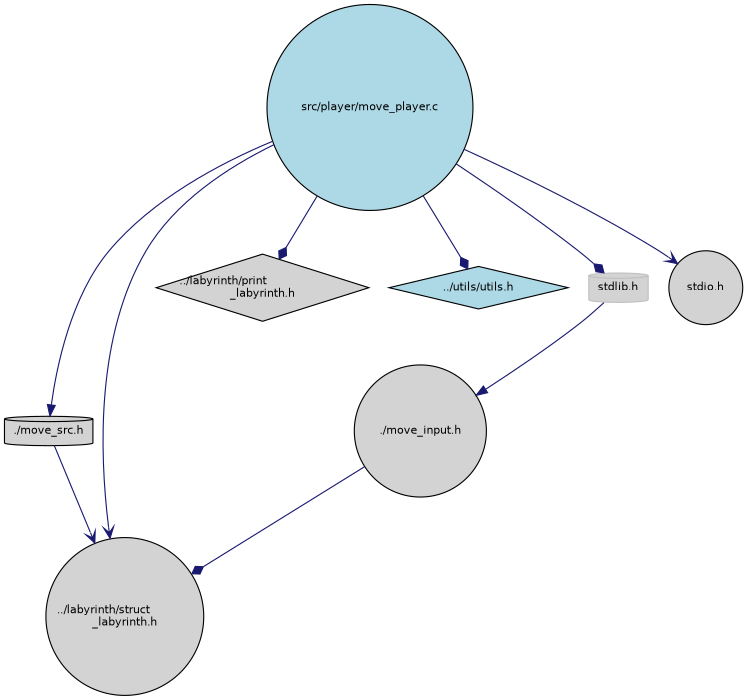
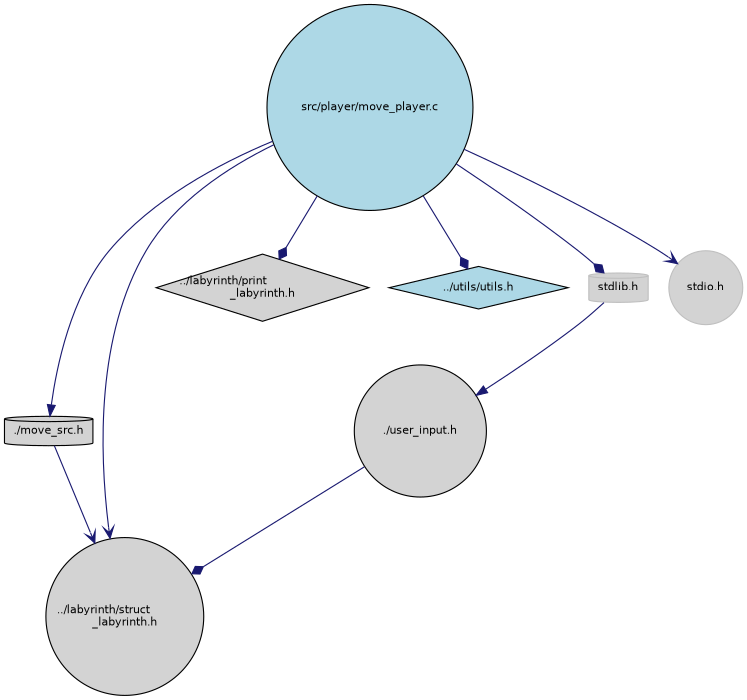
(706, 288) -> (706, 288)
(420, 431) -> (420, 431)
